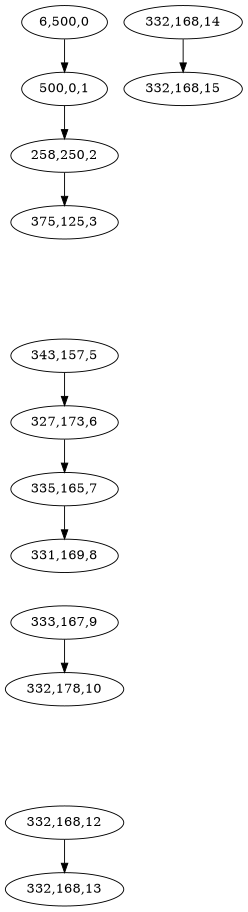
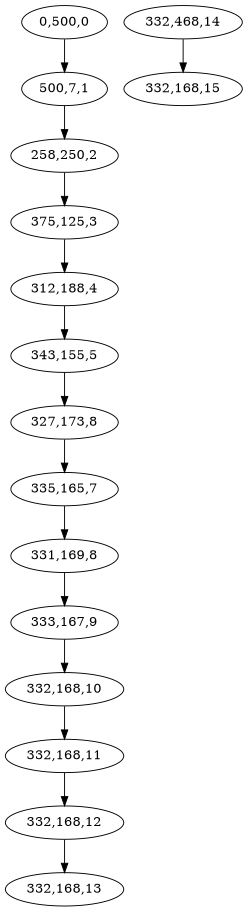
(65, 22) -> (65, 22)
(183, 22) -> (183, 22)
(65, 89) -> (65, 89)
none -> (65, 289)
(65, 356) -> (65, 356)
(65, 422) -> (65, 422)
none -> (65, 585)
(65, 689) -> (65, 689)
none -> (65, 756)
